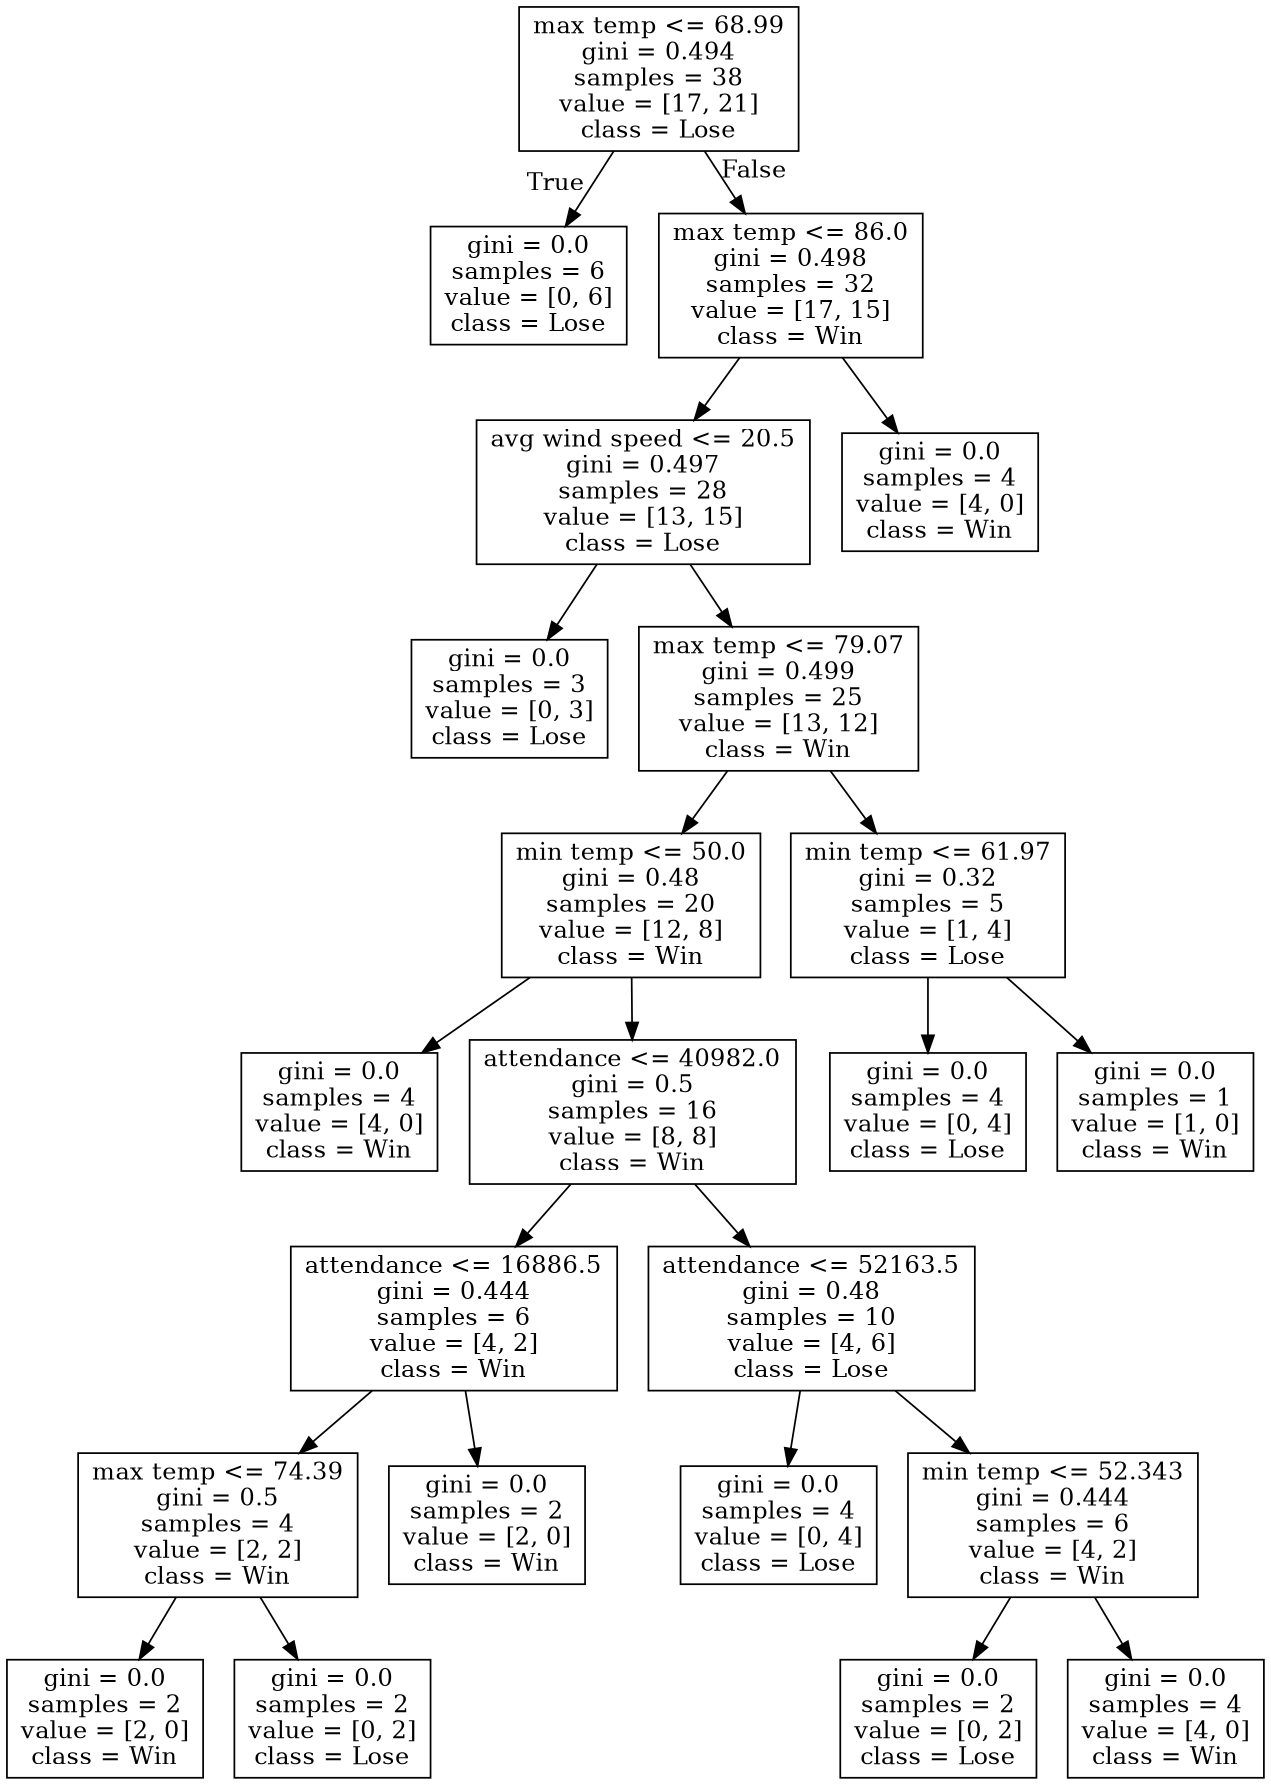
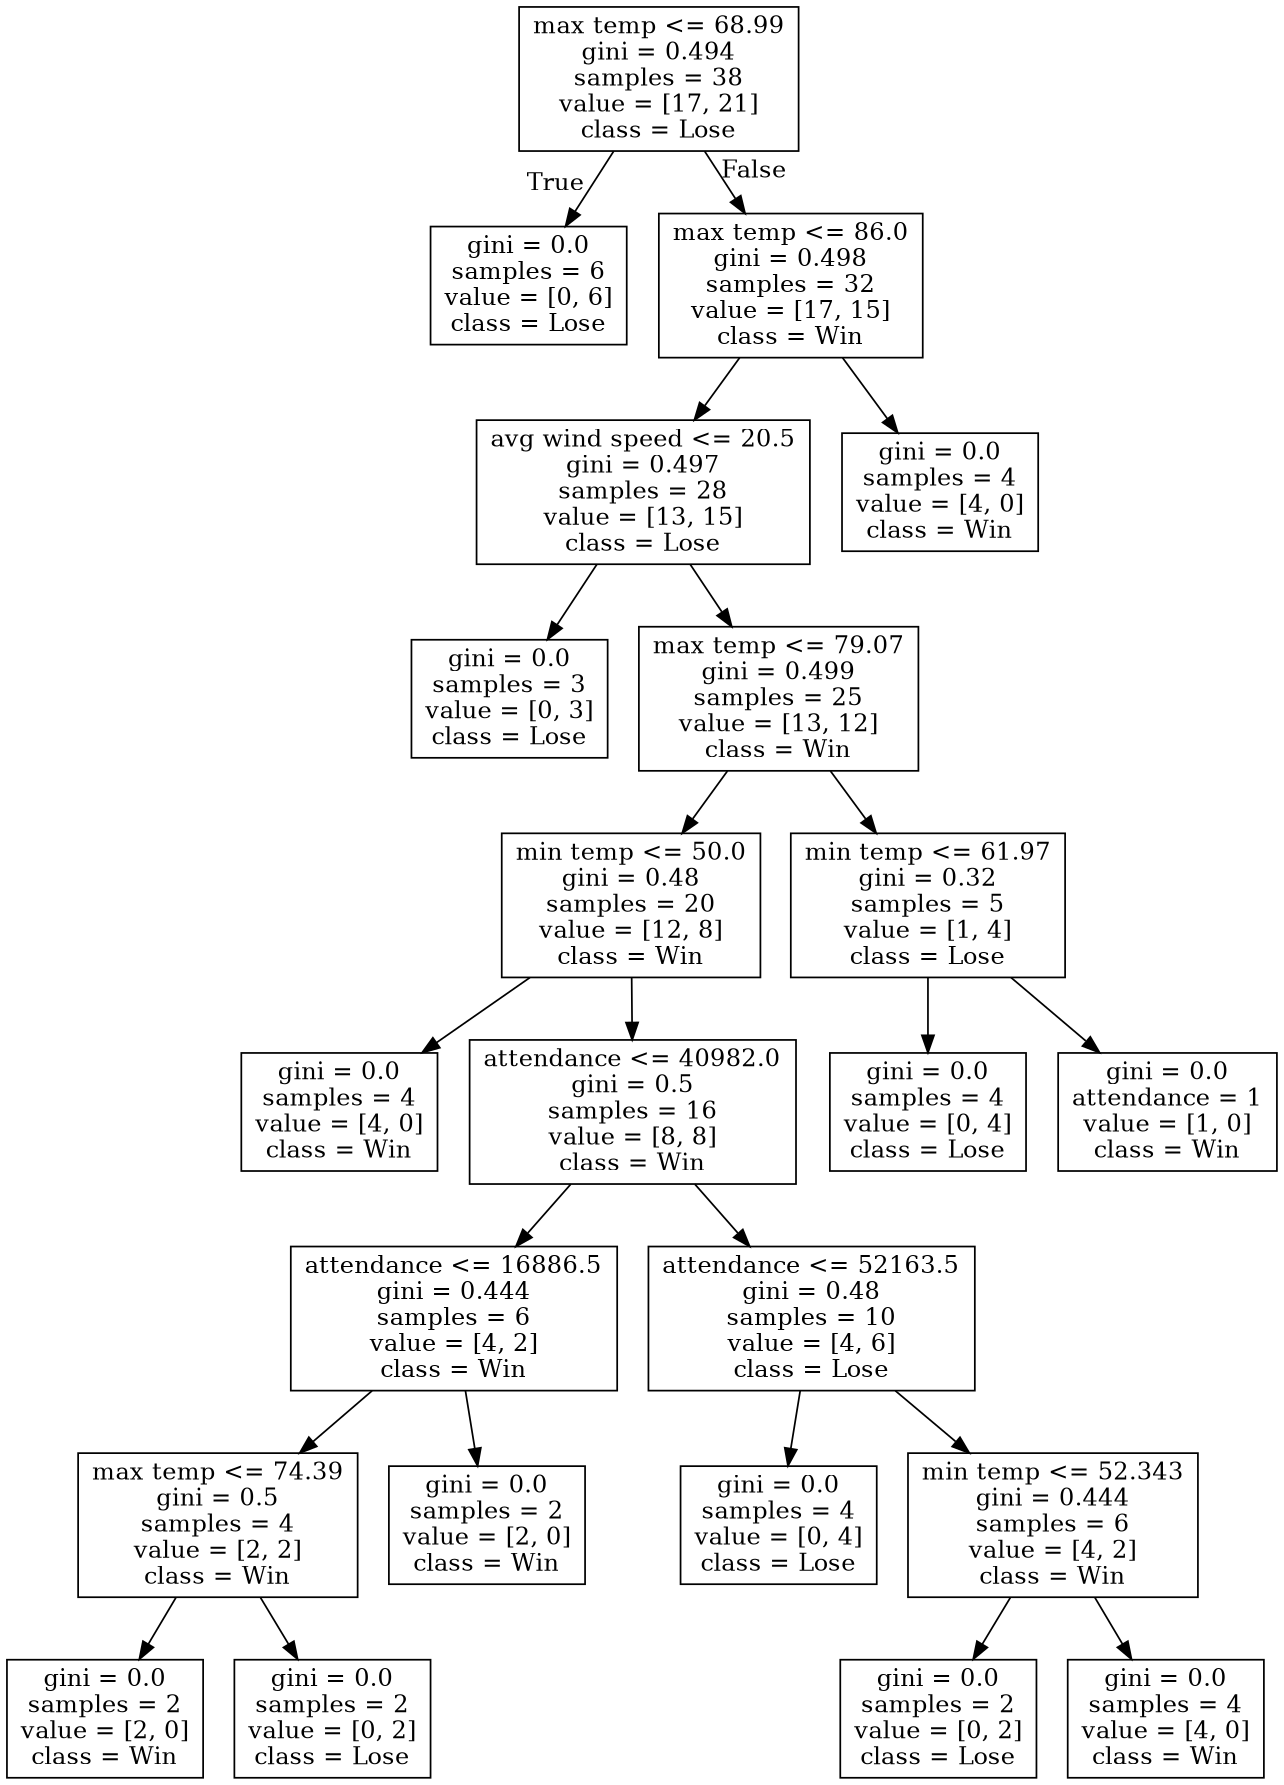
(1155, 1112) -> (1168, 1112)
